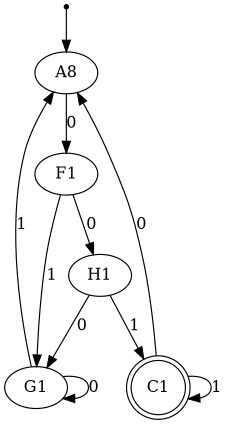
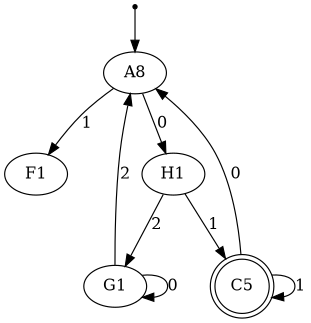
(72, 123) -> (87, 123)
(81, 219) -> (152, 118)
(22, 225) -> (126, 174)
(44, 274) -> none
(83, 326) -> (157, 225)
(158, 388) -> (242, 286)
